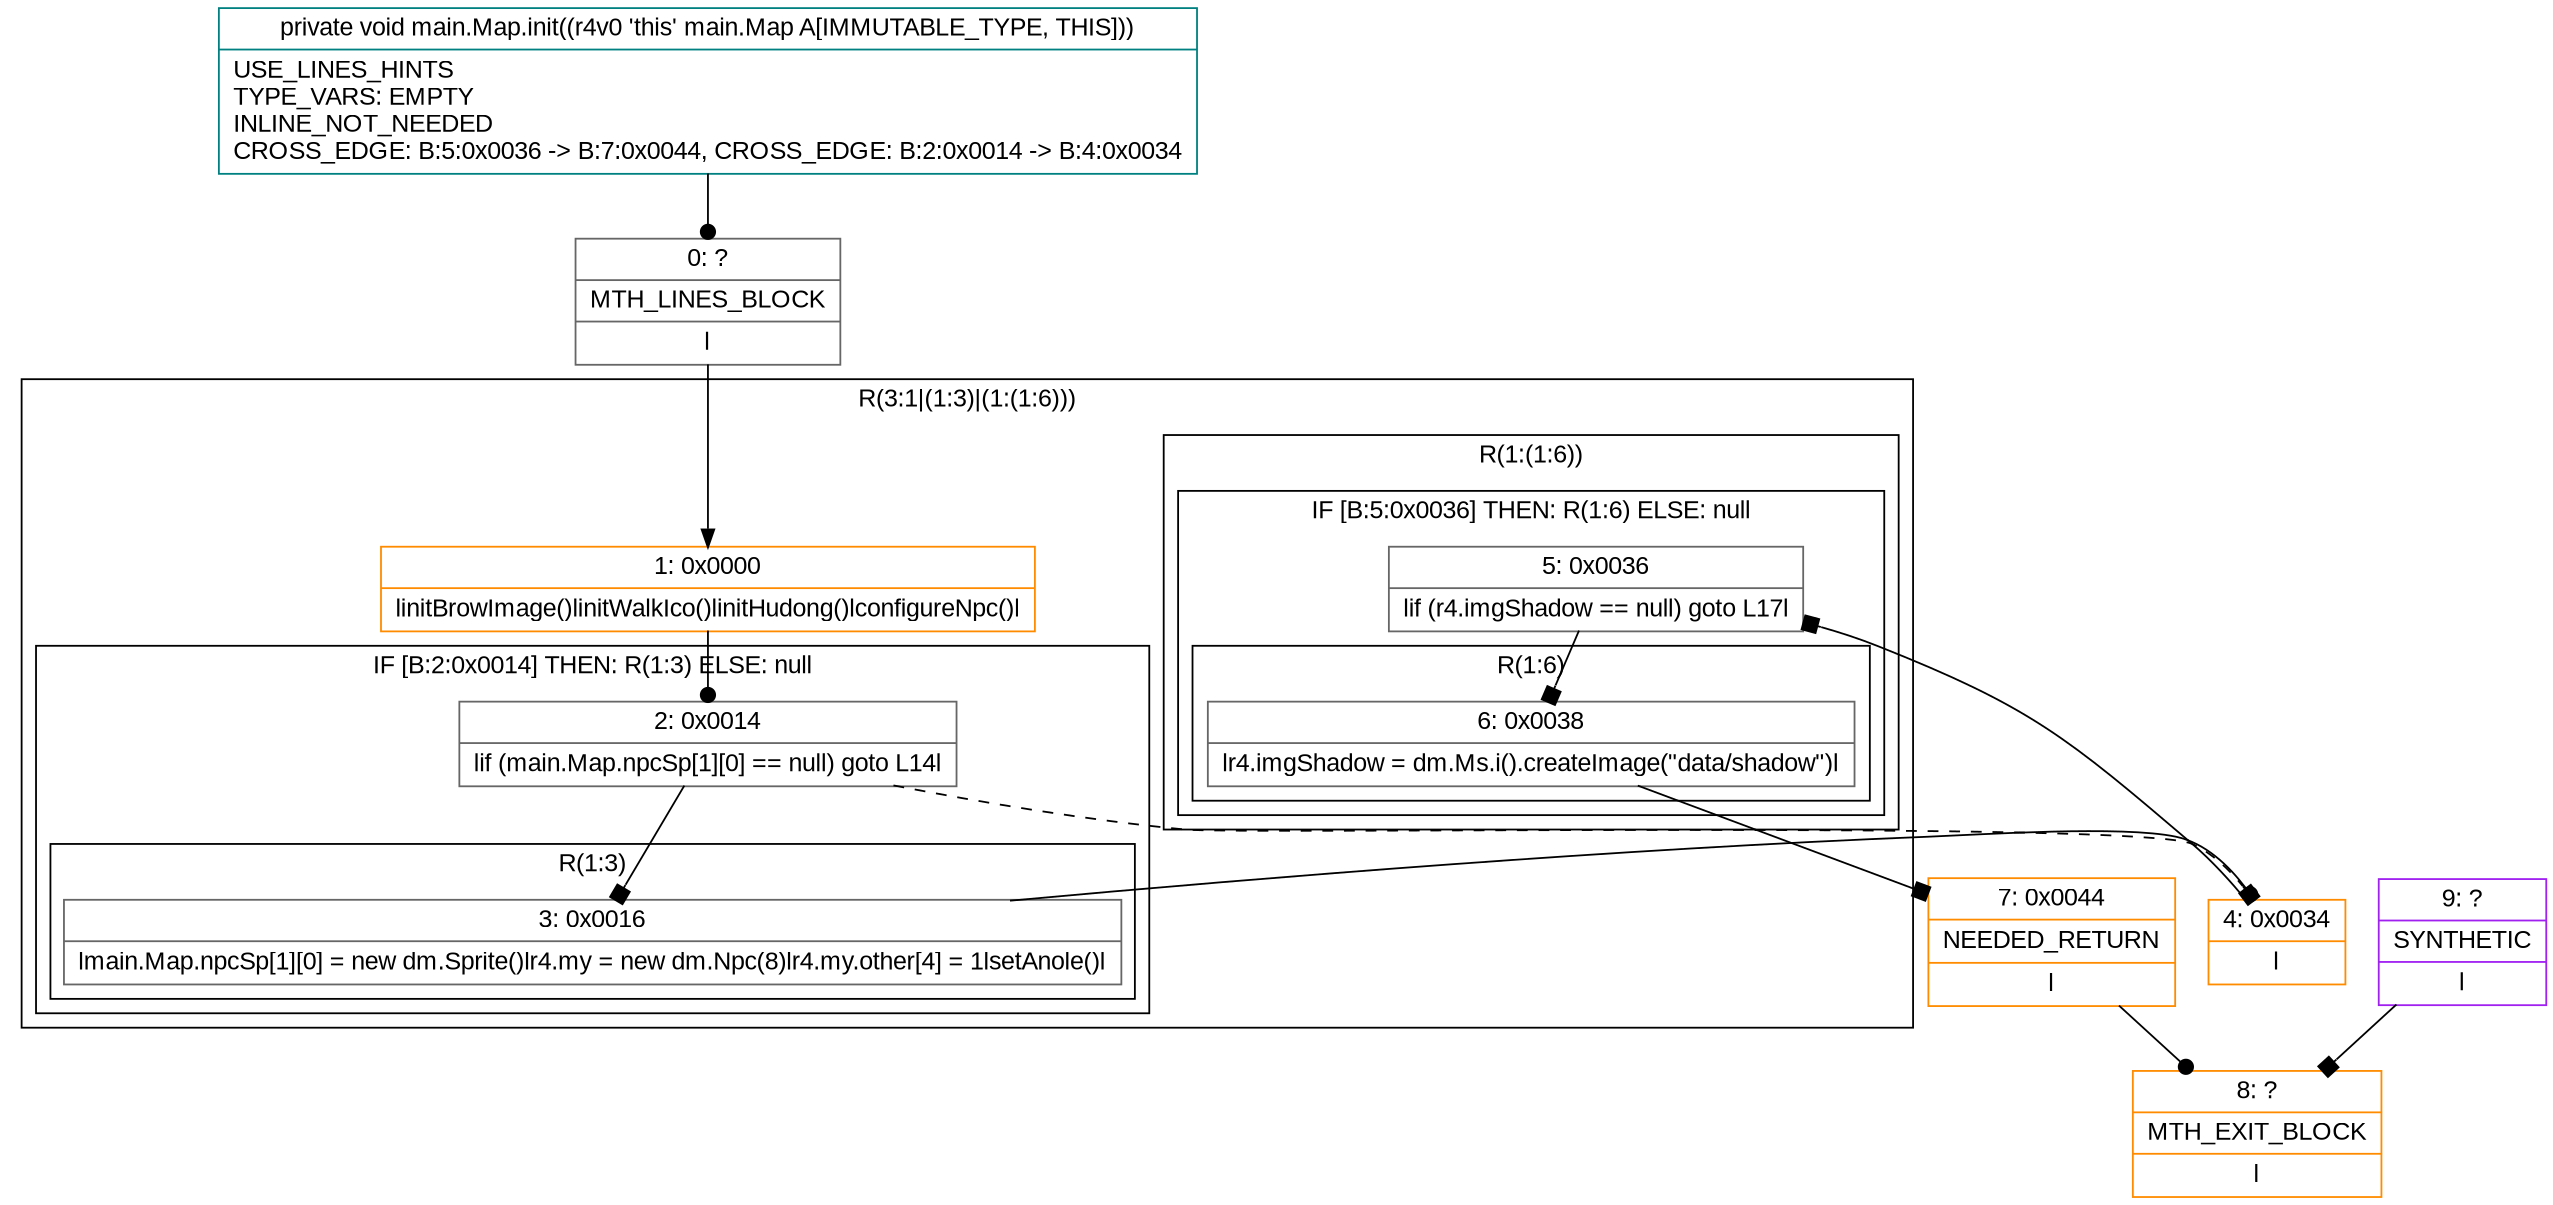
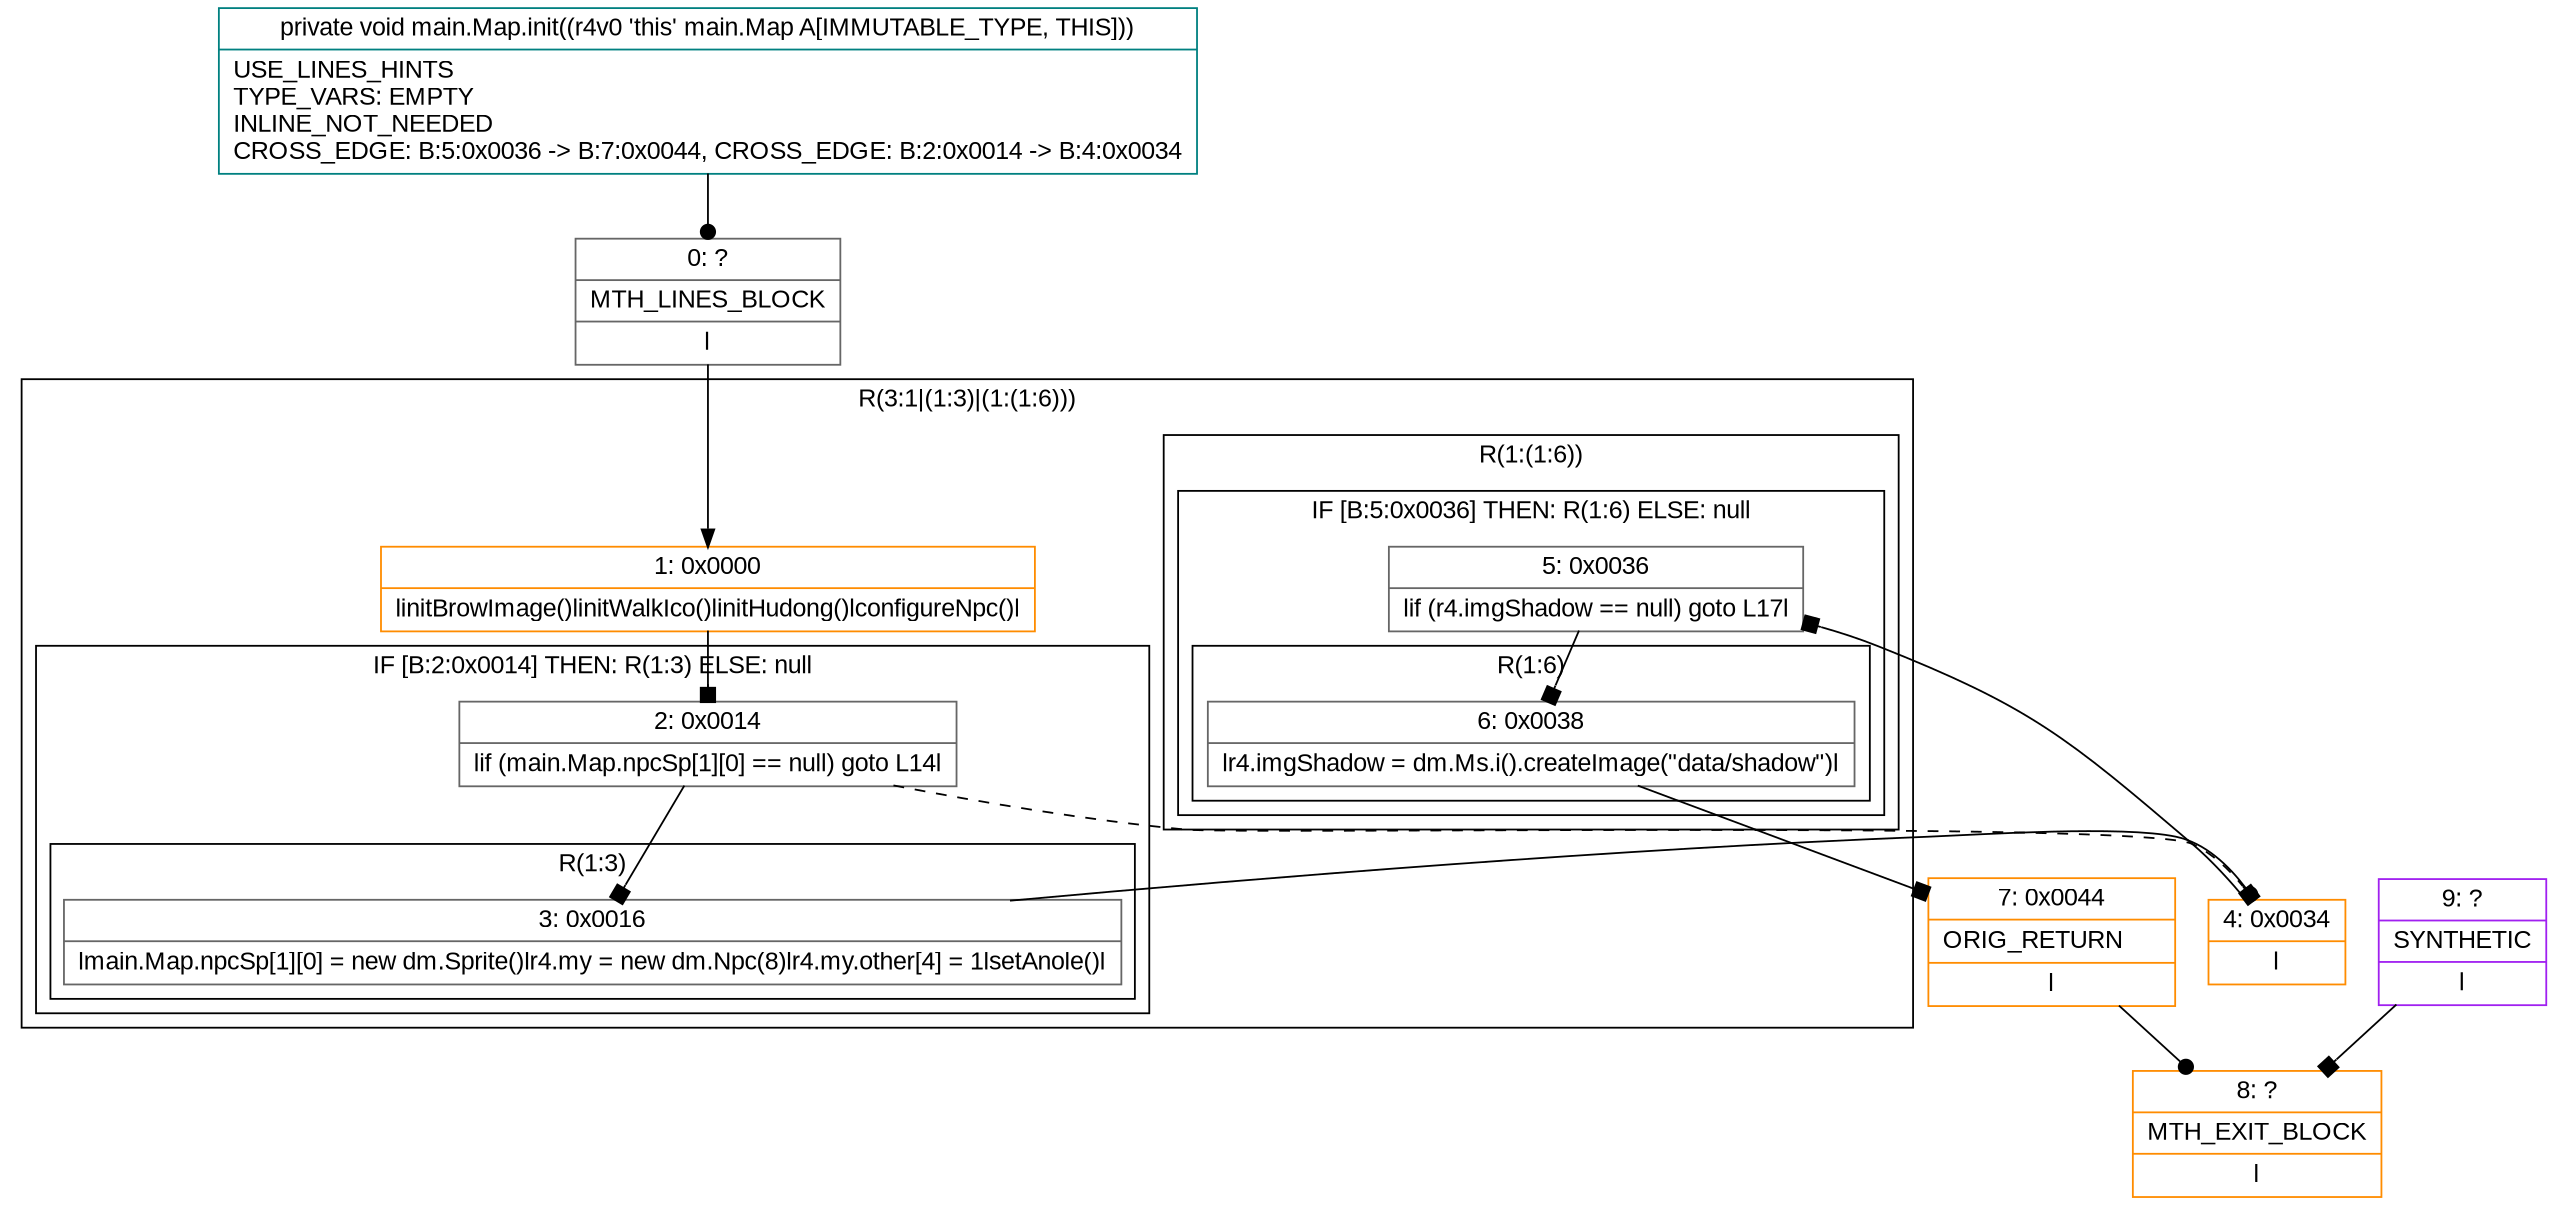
(708, 659) -> (708, 659)
(2052, 940) -> (2033, 940)
